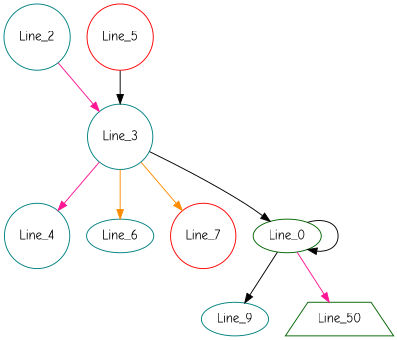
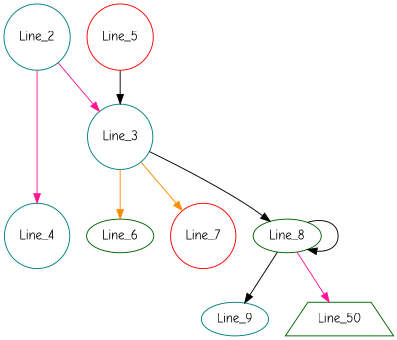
(82, 183) -> (37, 132)
(120, 236) -> (120, 236)
(287, 236) -> (287, 236)
